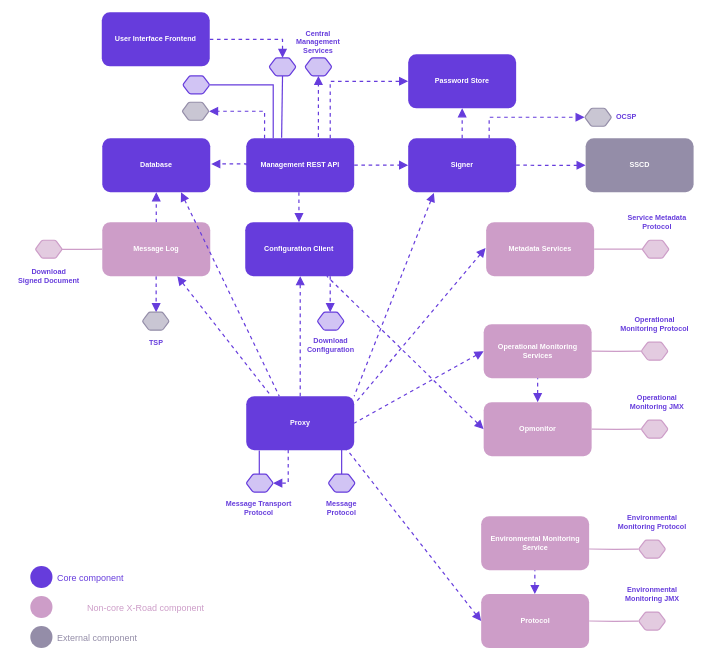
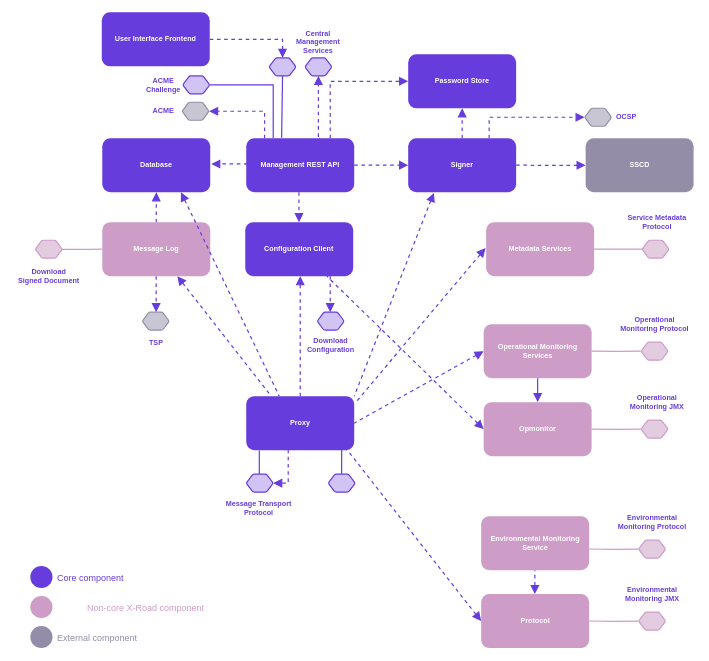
none -> (163, 85)
none -> (163, 111)
(538, 384) -> (538, 384)
(342, 509) -> none
